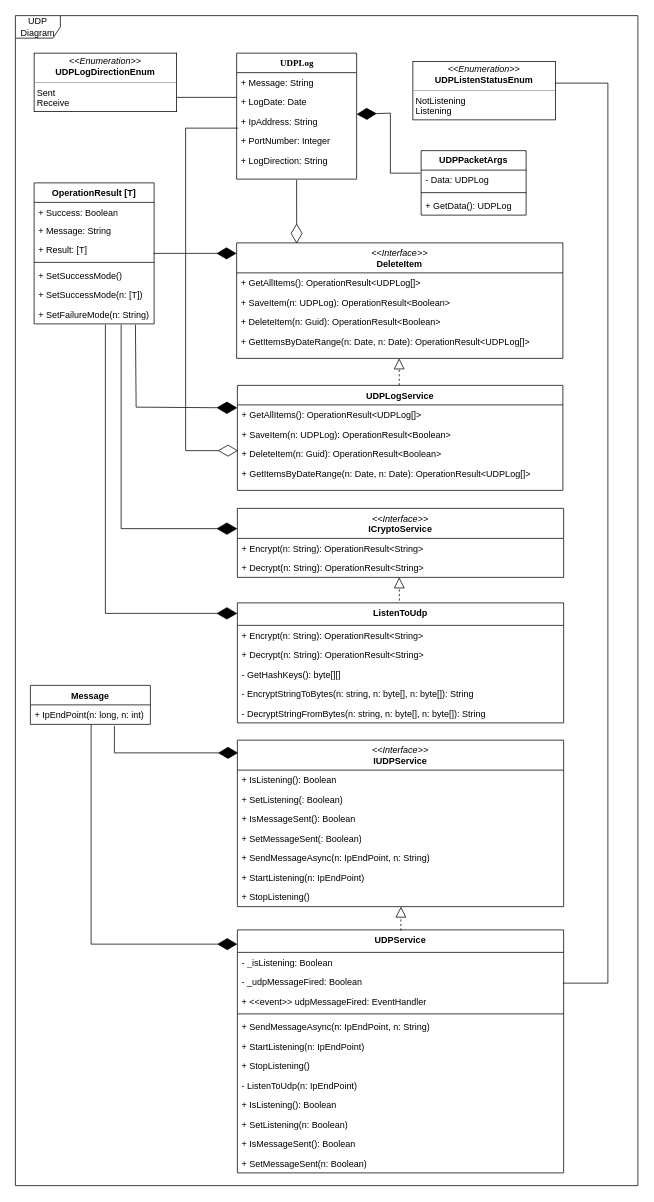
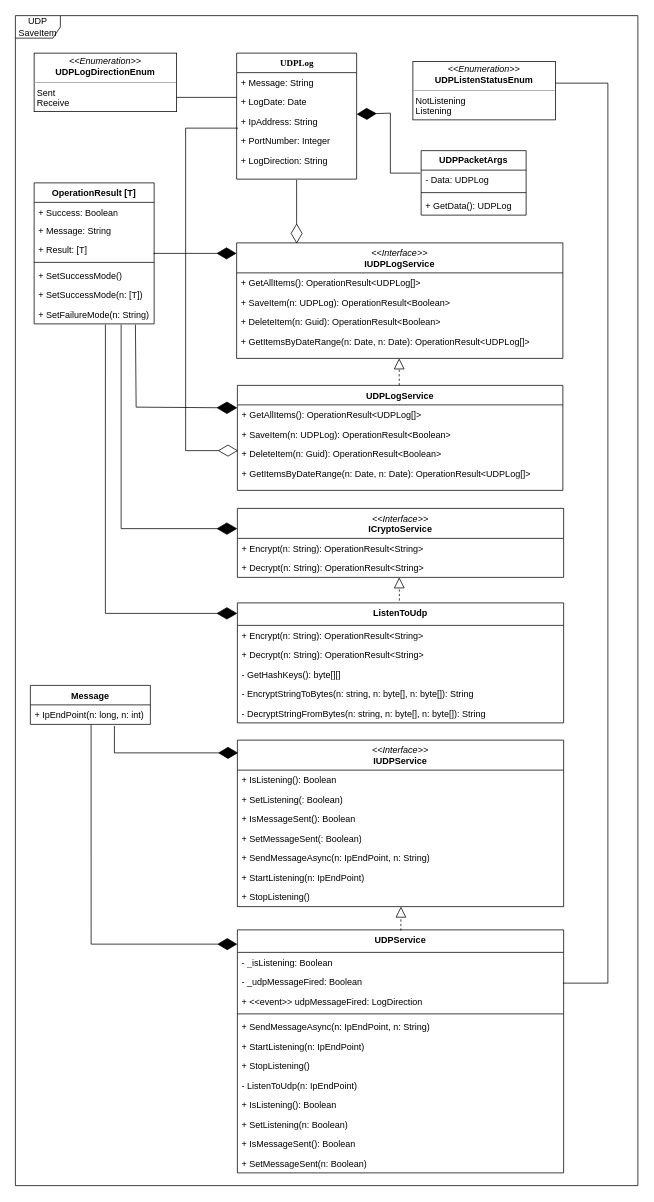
(38, 27) -> (38, 27)
(400, 259) -> (400, 259)
(341, 1002) -> (339, 1002)
